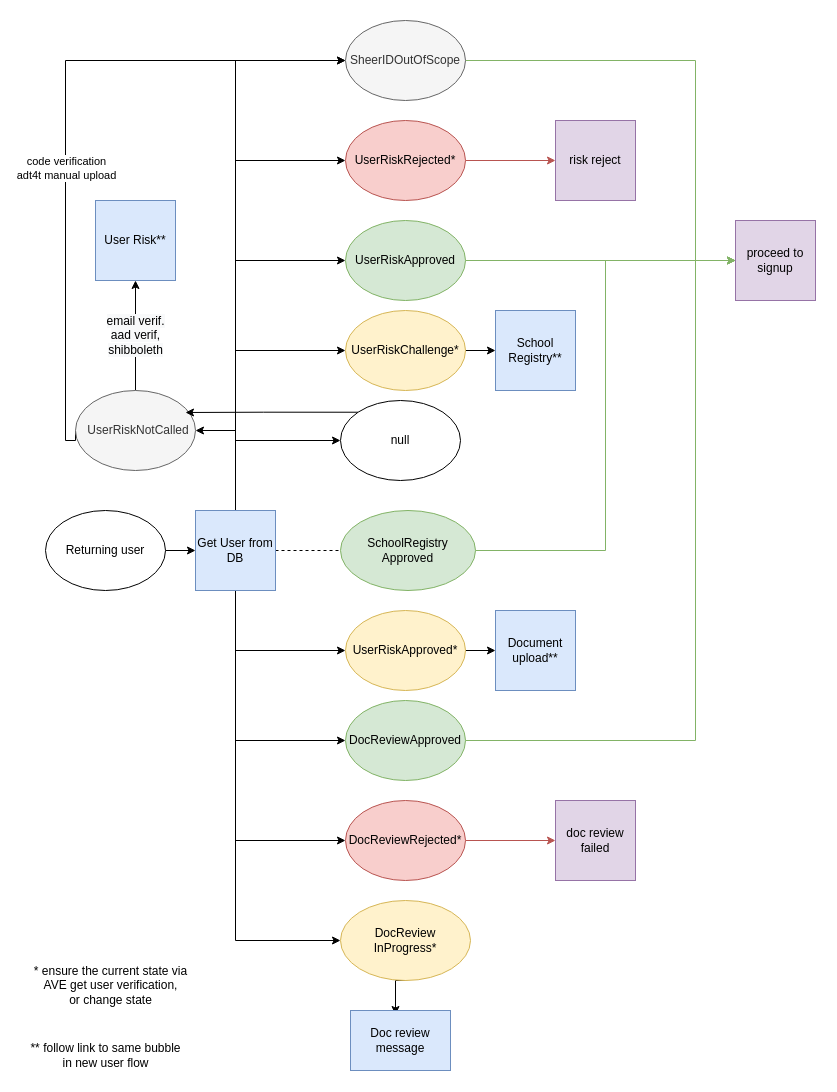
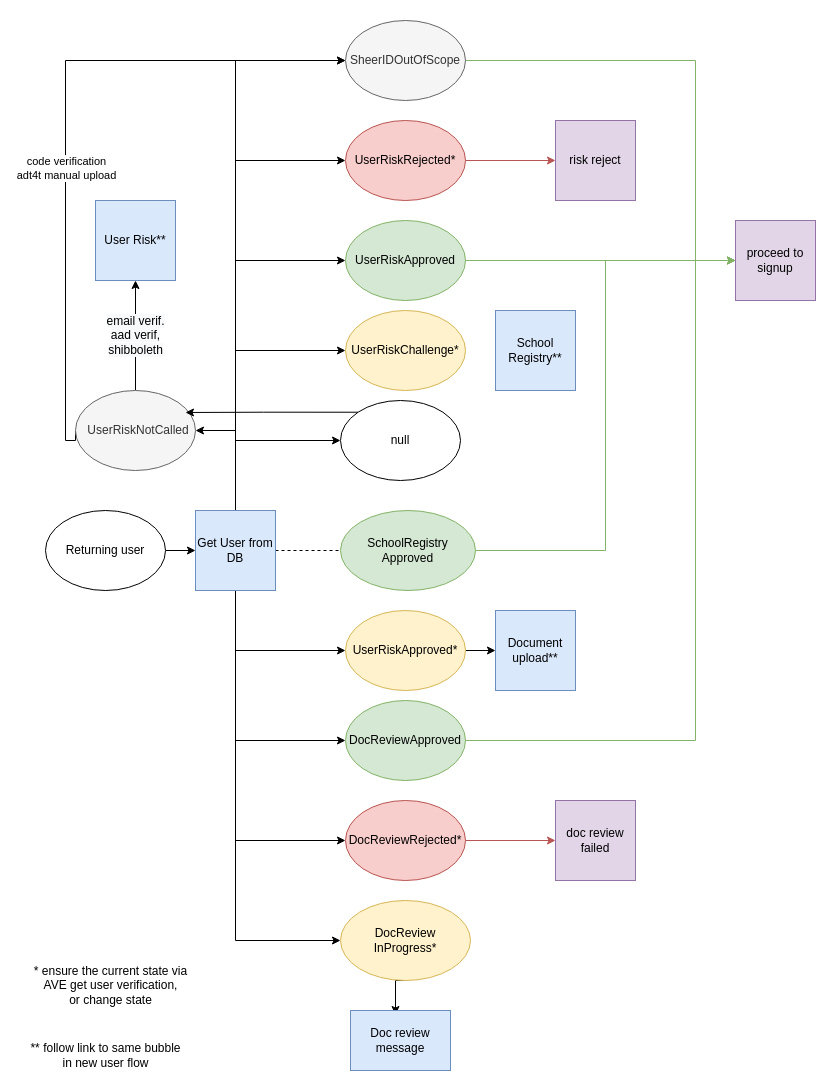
(477, 351) -> none
